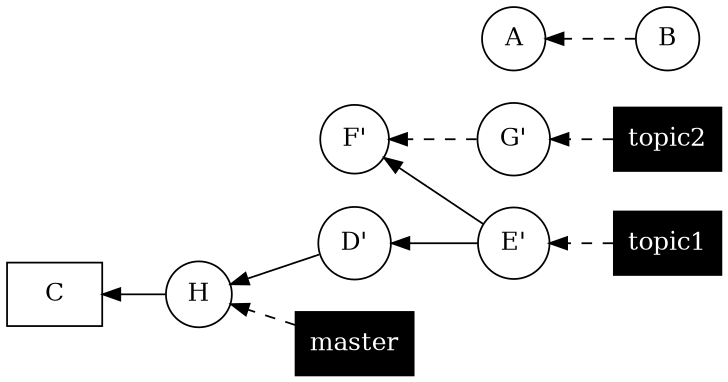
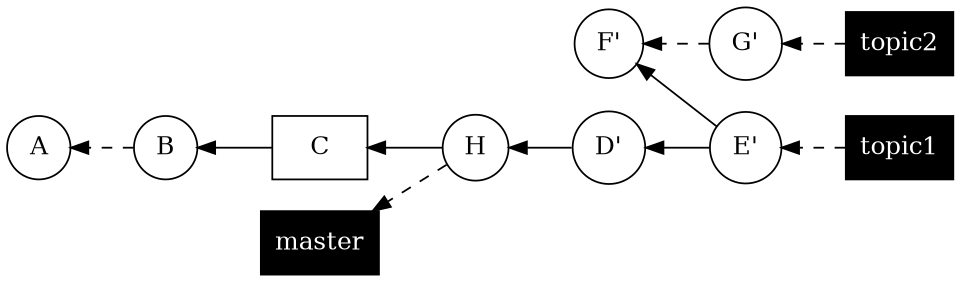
none -> (244, 148)
(272, 317) -> (417, 183)
